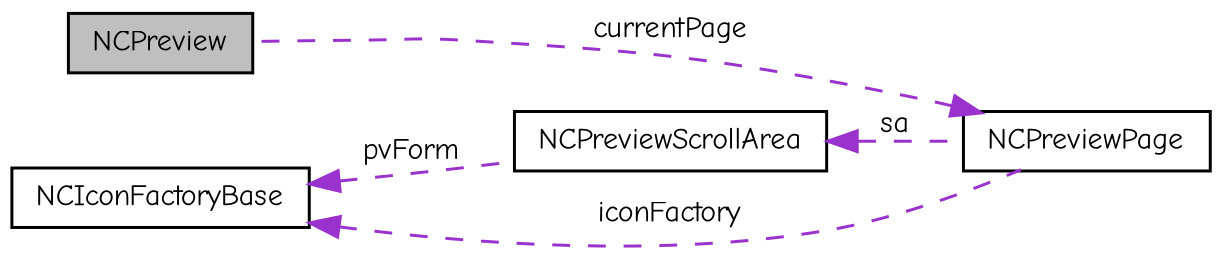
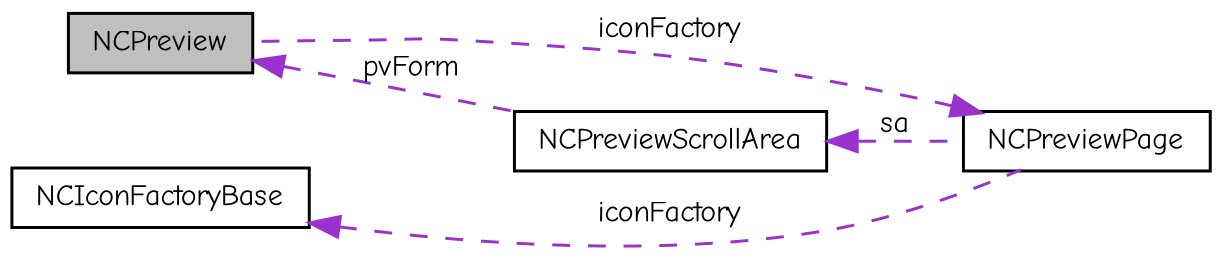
(671, 30) -> (671, 30)
(427, 172) -> (402, 90)
